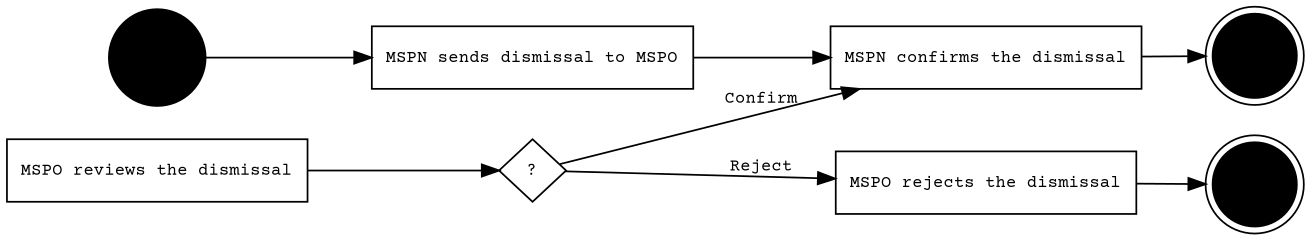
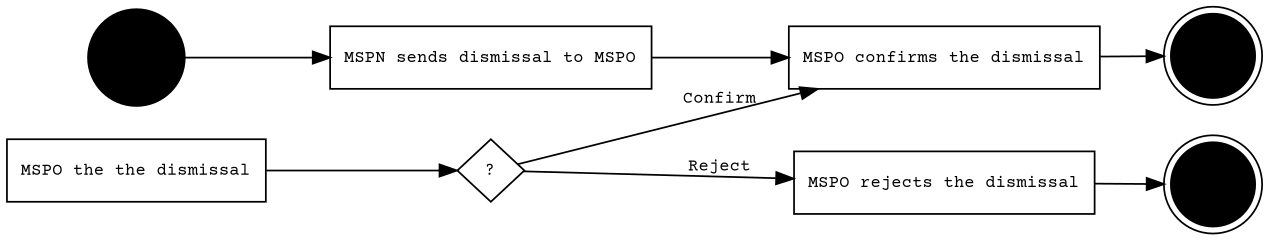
(986, 58) -> (944, 58)
(157, 171) -> (136, 171)
